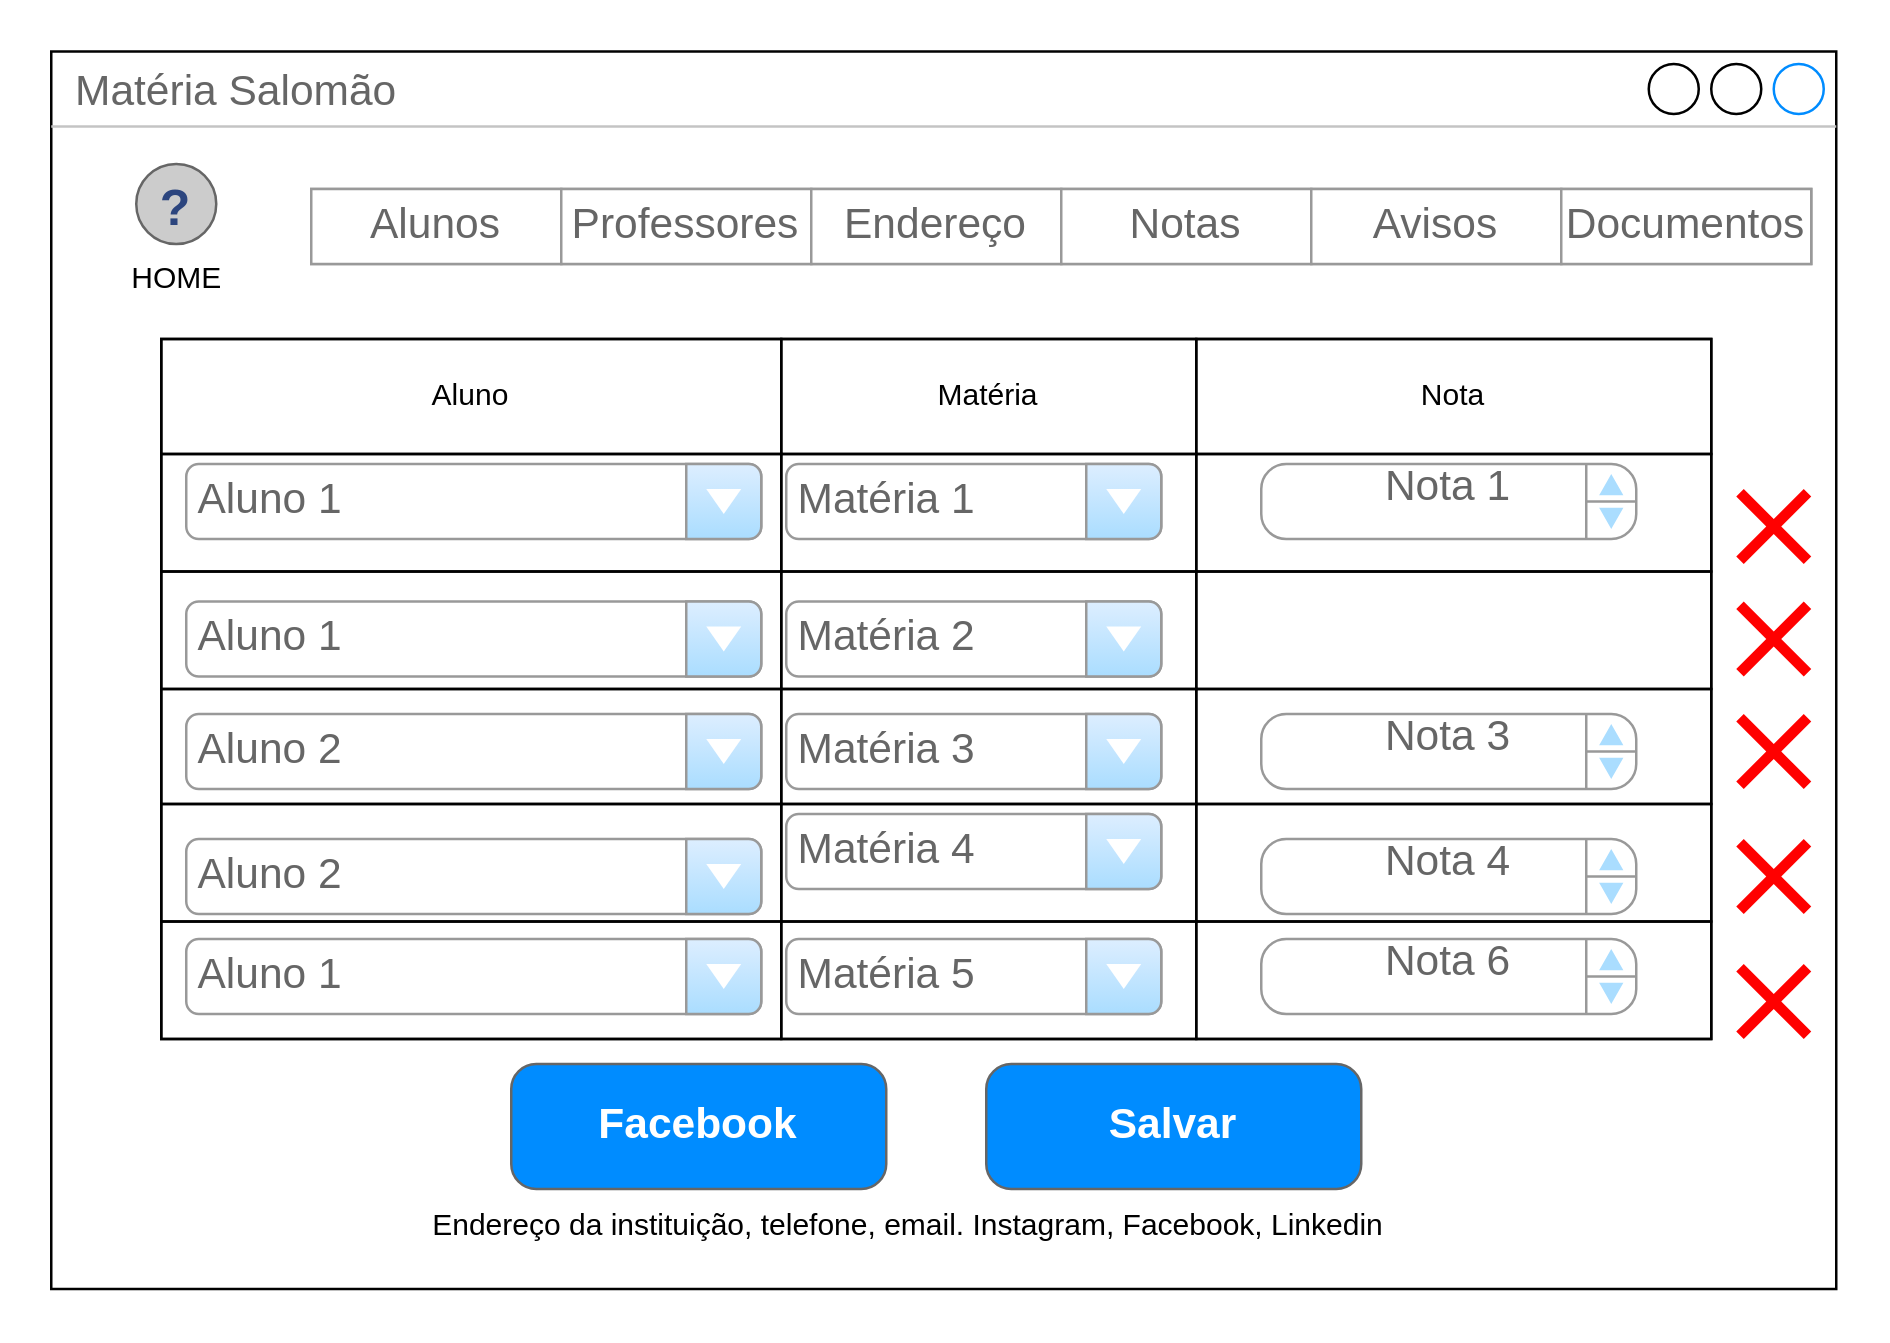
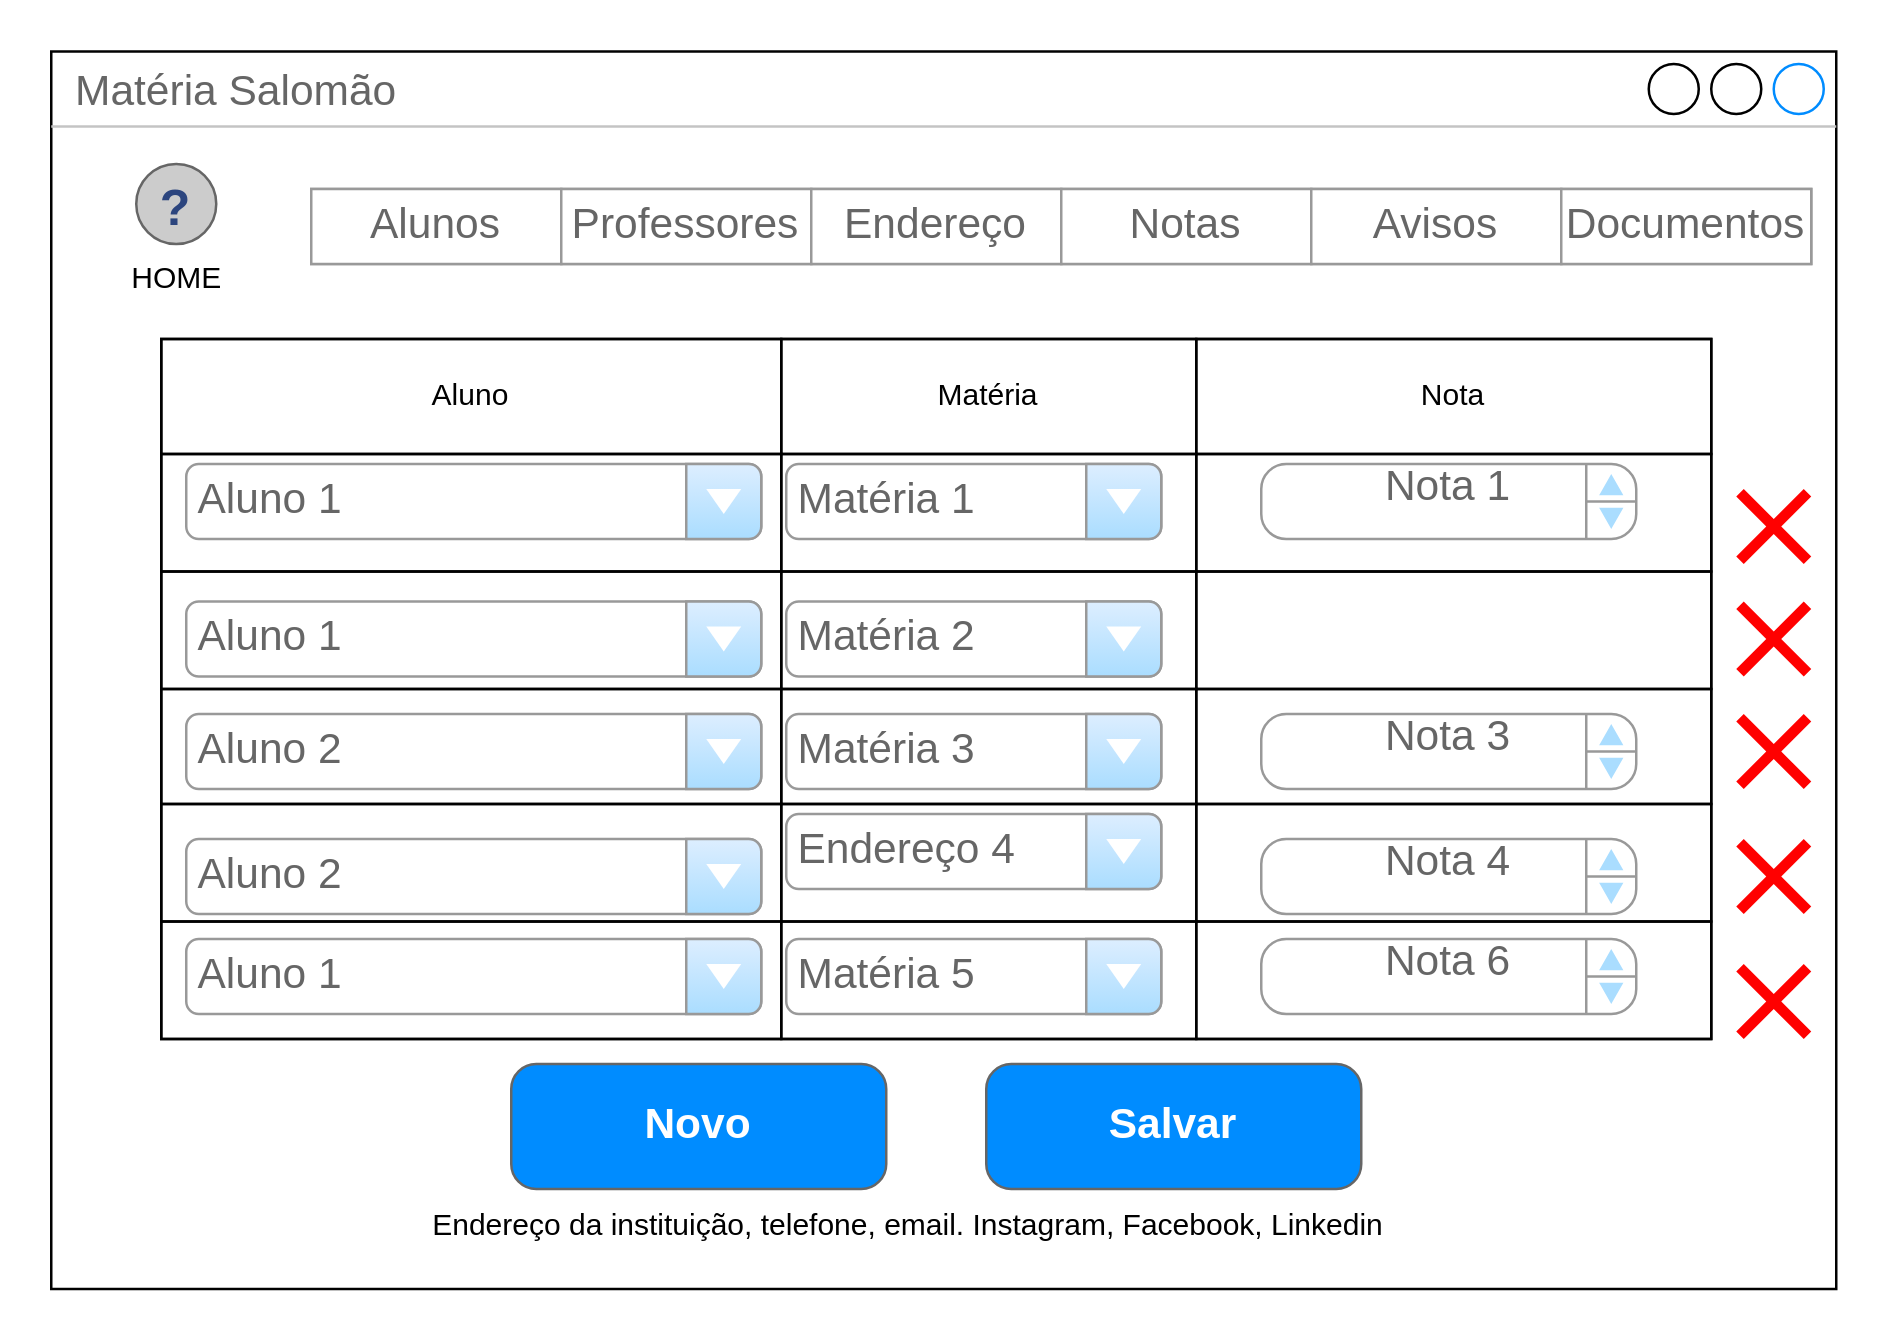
(895, 851) -> (912, 851)
(699, 1126) -> (699, 1126)
